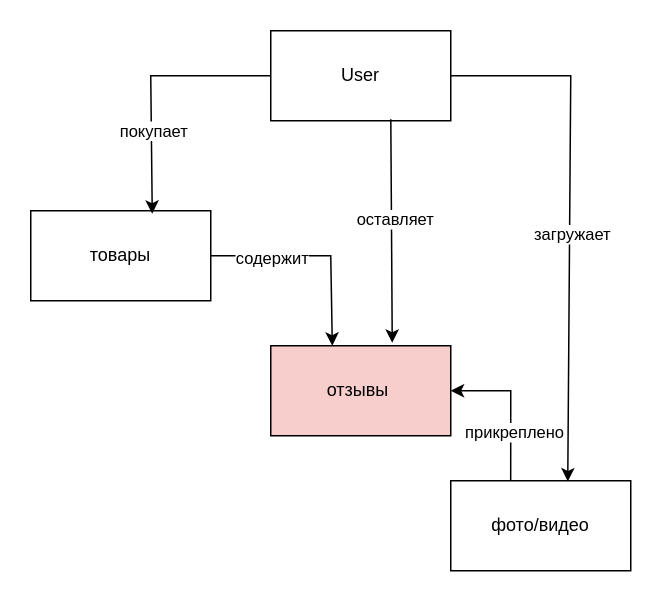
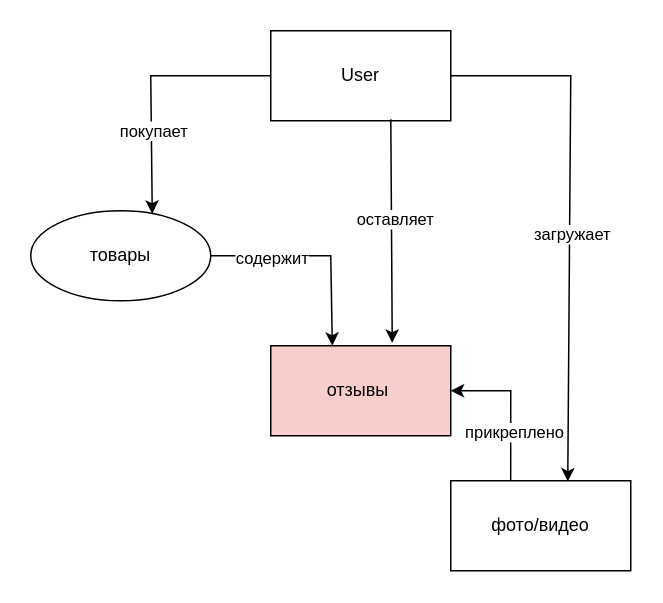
(121, 256) -> (121, 256)
